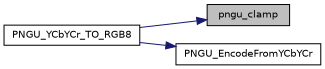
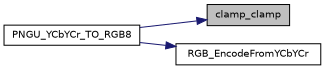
(248, 15) -> (248, 15)
(248, 54) -> (248, 54)
